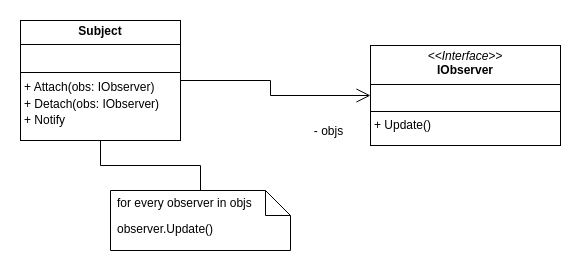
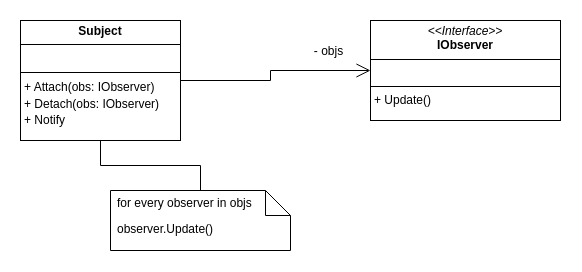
(466, 96) -> (466, 71)
(329, 132) -> (329, 52)
